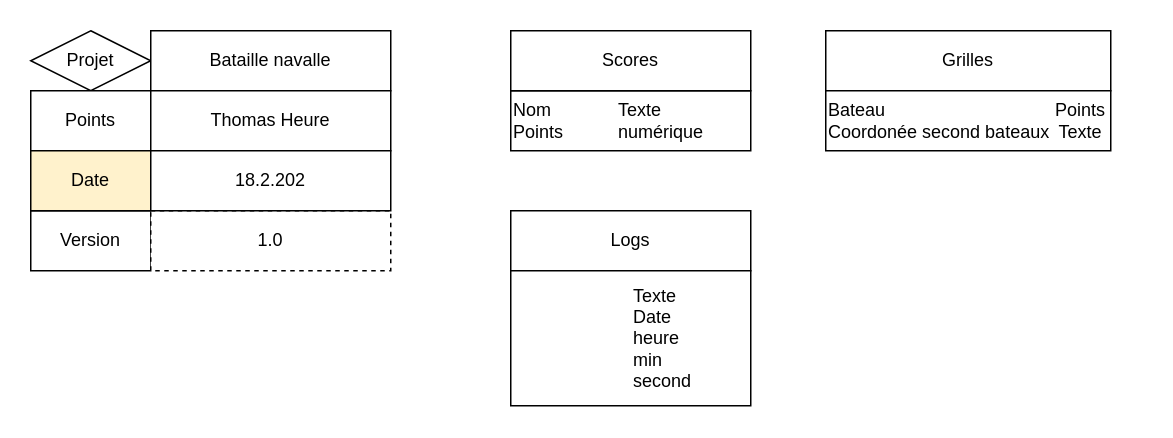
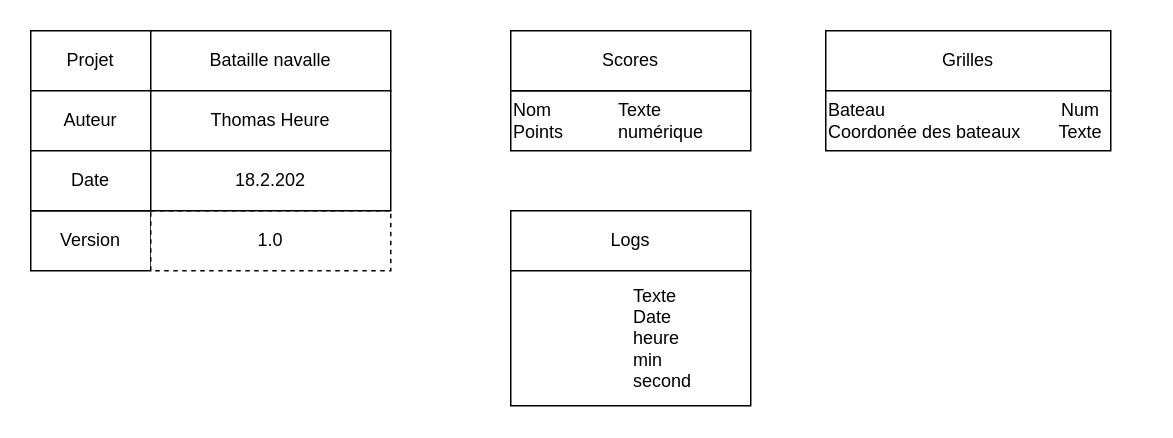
(91, 61) -> (91, 61)
(91, 121) -> (91, 121)
(945, 121) -> (930, 121)
(1081, 121) -> (1081, 121)
(91, 181) -> (91, 181)
